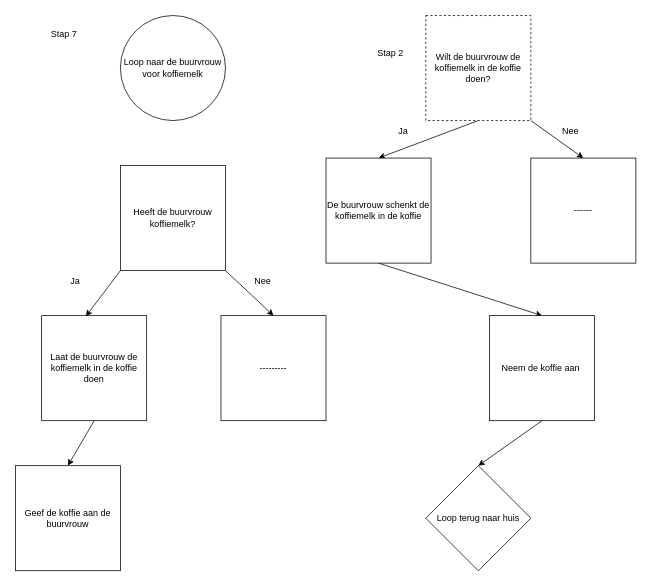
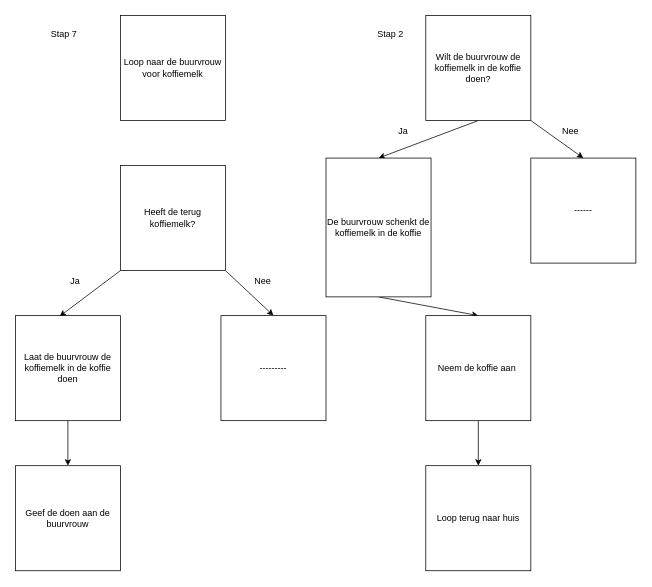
(390, 53) -> (390, 34)
(173, 68) -> (173, 68)
(478, 68) -> (478, 68)
(378, 210) -> (378, 227)
(173, 218) -> (173, 218)
(94, 368) -> (68, 368)
(542, 368) -> (478, 368)
(68, 518) -> (68, 518)
(478, 518) -> (478, 518)
